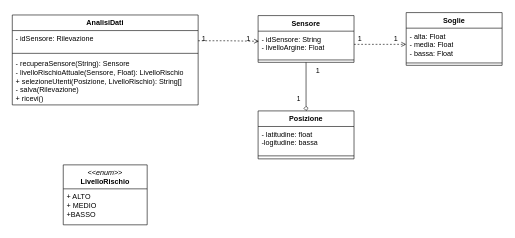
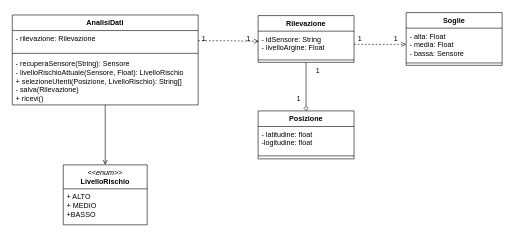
(306, 24) -> (306, 24)
(58, 39) -> (60, 39)
(435, 45) -> (440, 45)
none -> (105, 134)
(294, 139) -> (294, 139)
